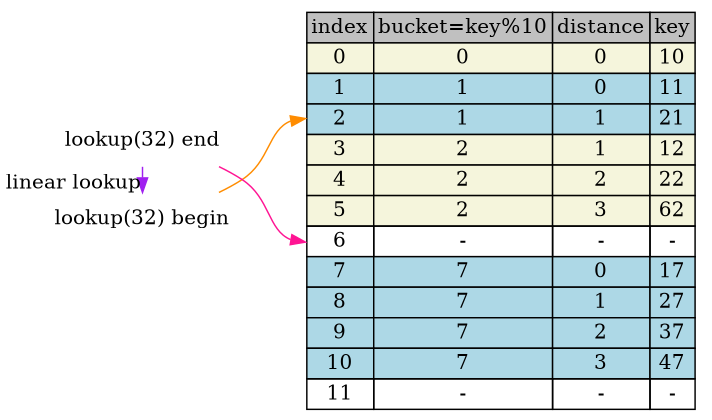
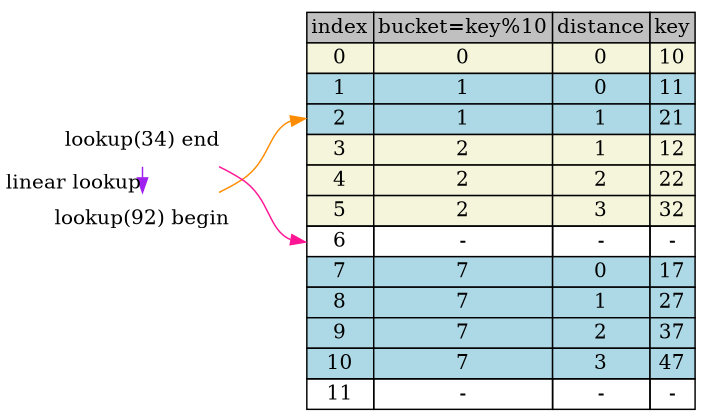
(143, 140) -> (143, 140)
(673, 210) -> (673, 210)
(143, 219) -> (143, 219)
